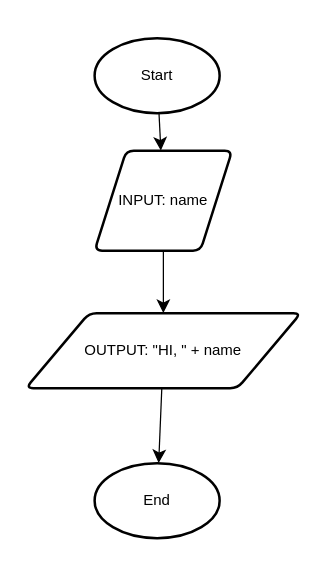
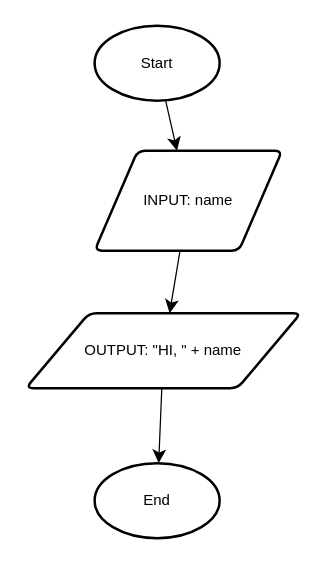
(157, 76) -> (157, 63)
(163, 201) -> (188, 201)
